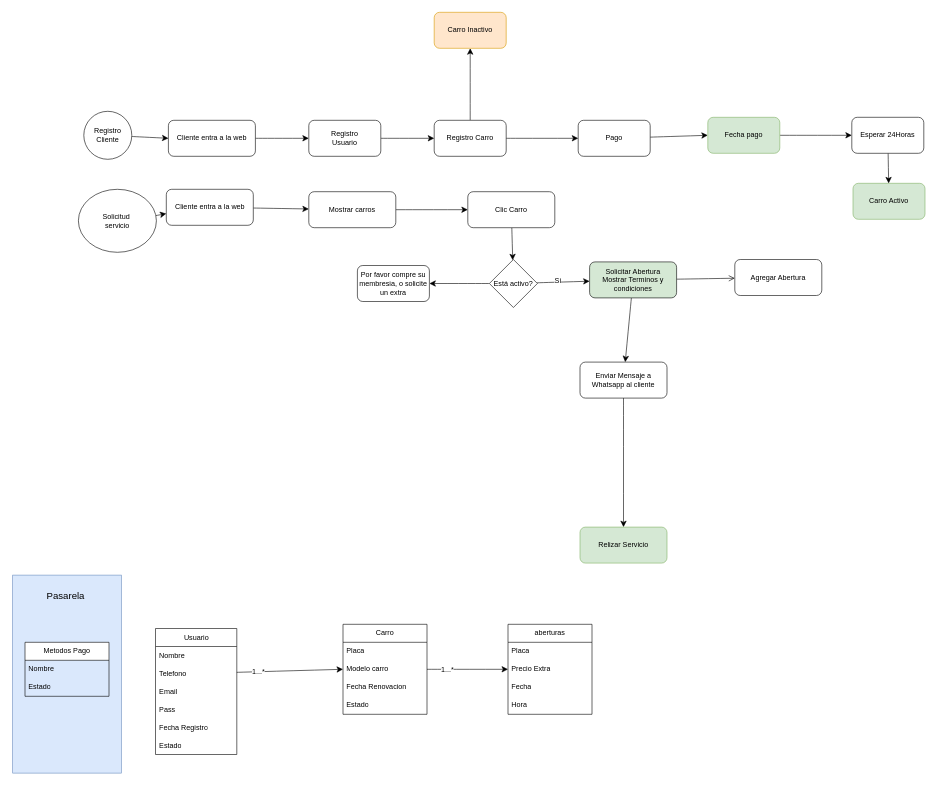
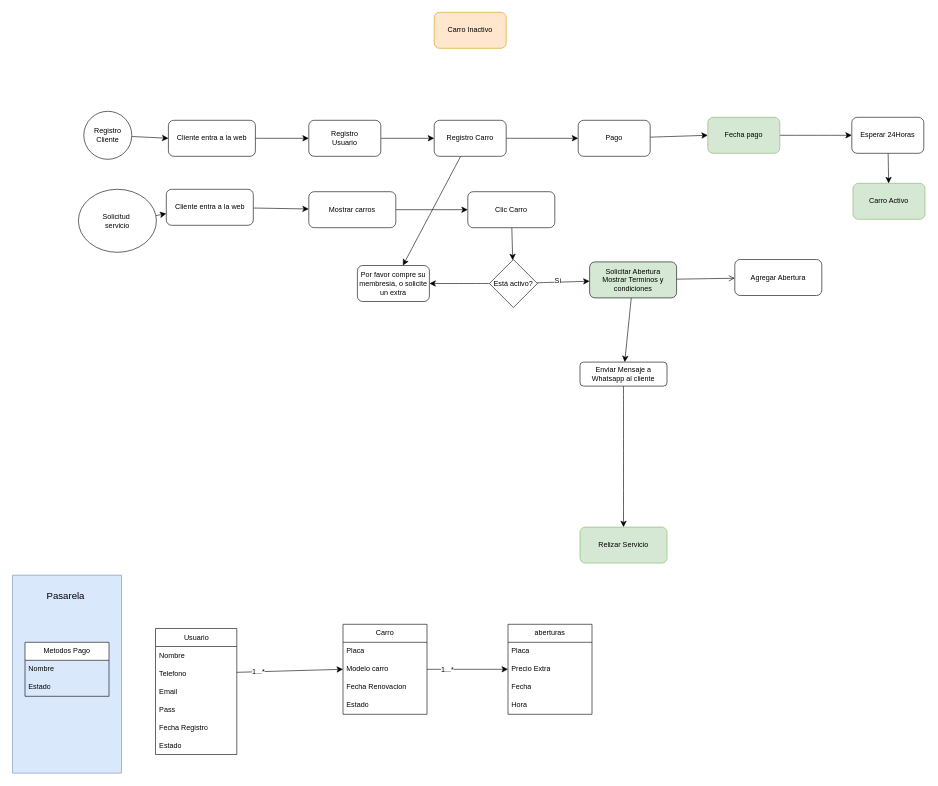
(470, 54) -> (432, 211)
(623, 380) -> (623, 374)
